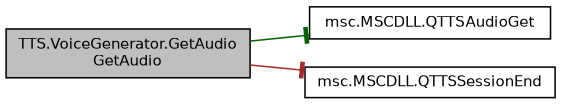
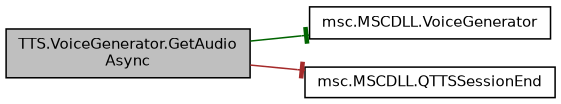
(430, 23) -> (430, 23)
(128, 53) -> (128, 53)
